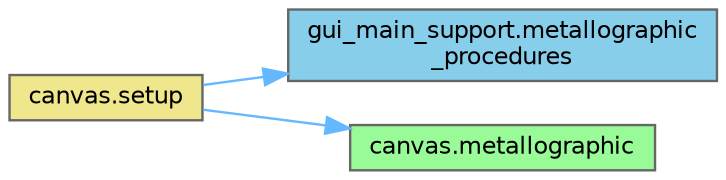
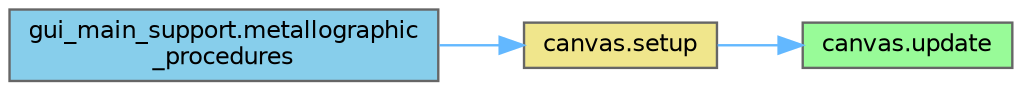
(233, 81) -> (469, 45)
(503, 148) -> (908, 45)
